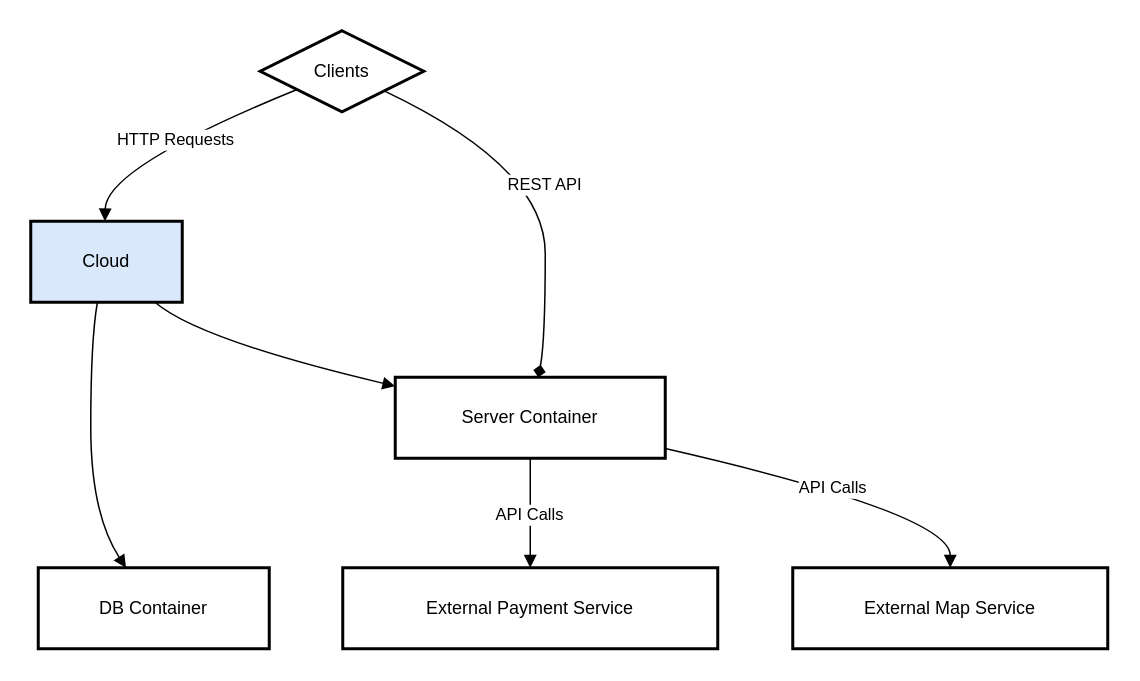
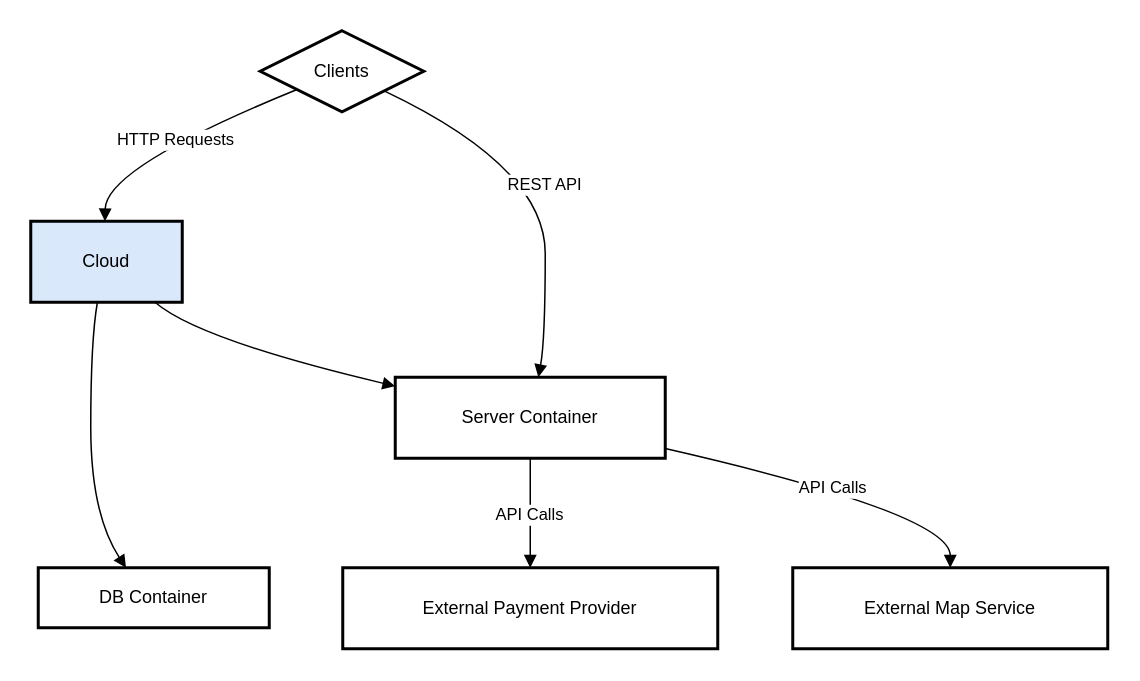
(541, 364) -> (541, 363)
(154, 608) -> (154, 598)
(530, 608) -> (530, 608)
